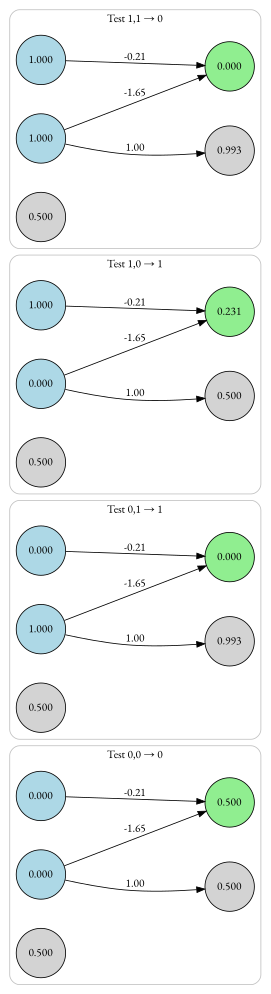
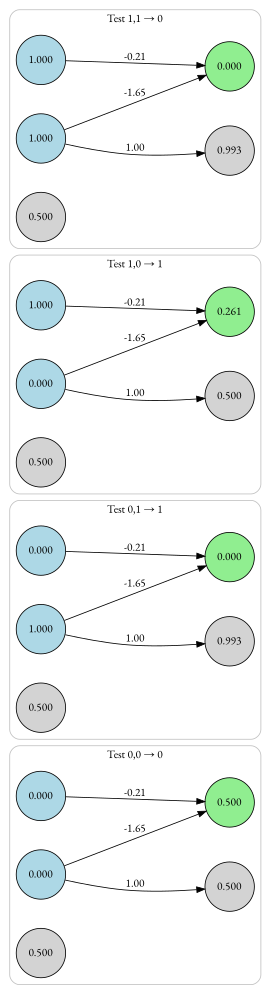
(230, 312) -> (230, 312)
